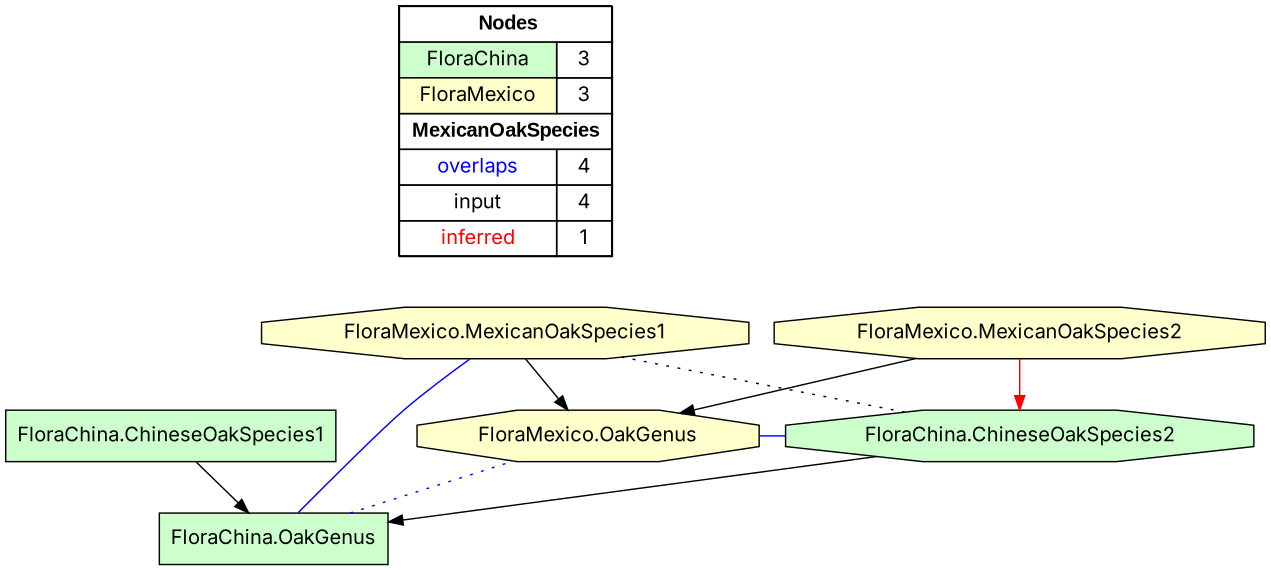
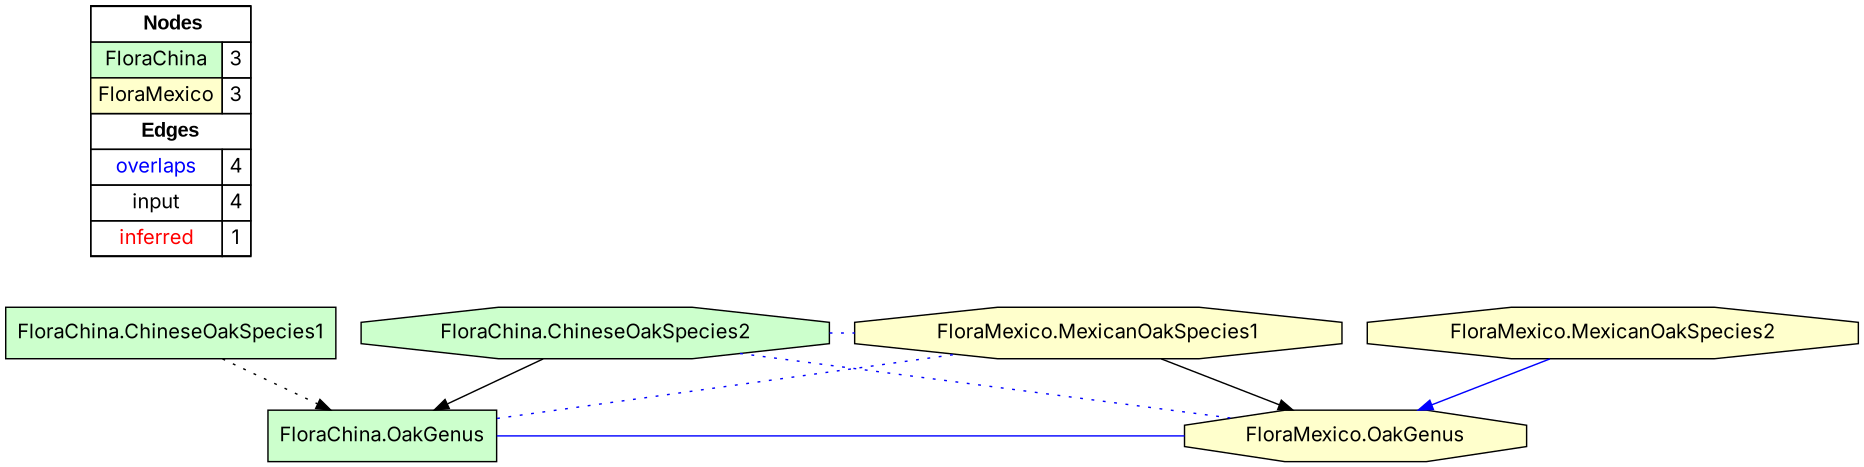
(506, 131) -> (171, 131)
(1020, 377) -> none
(810, 383) -> (1491, 382)
(763, 385) -> (842, 333)
(380, 432) -> (726, 386)
(772, 436) -> (986, 386)
(217, 482) -> (270, 381)
(432, 487) -> (841, 436)
